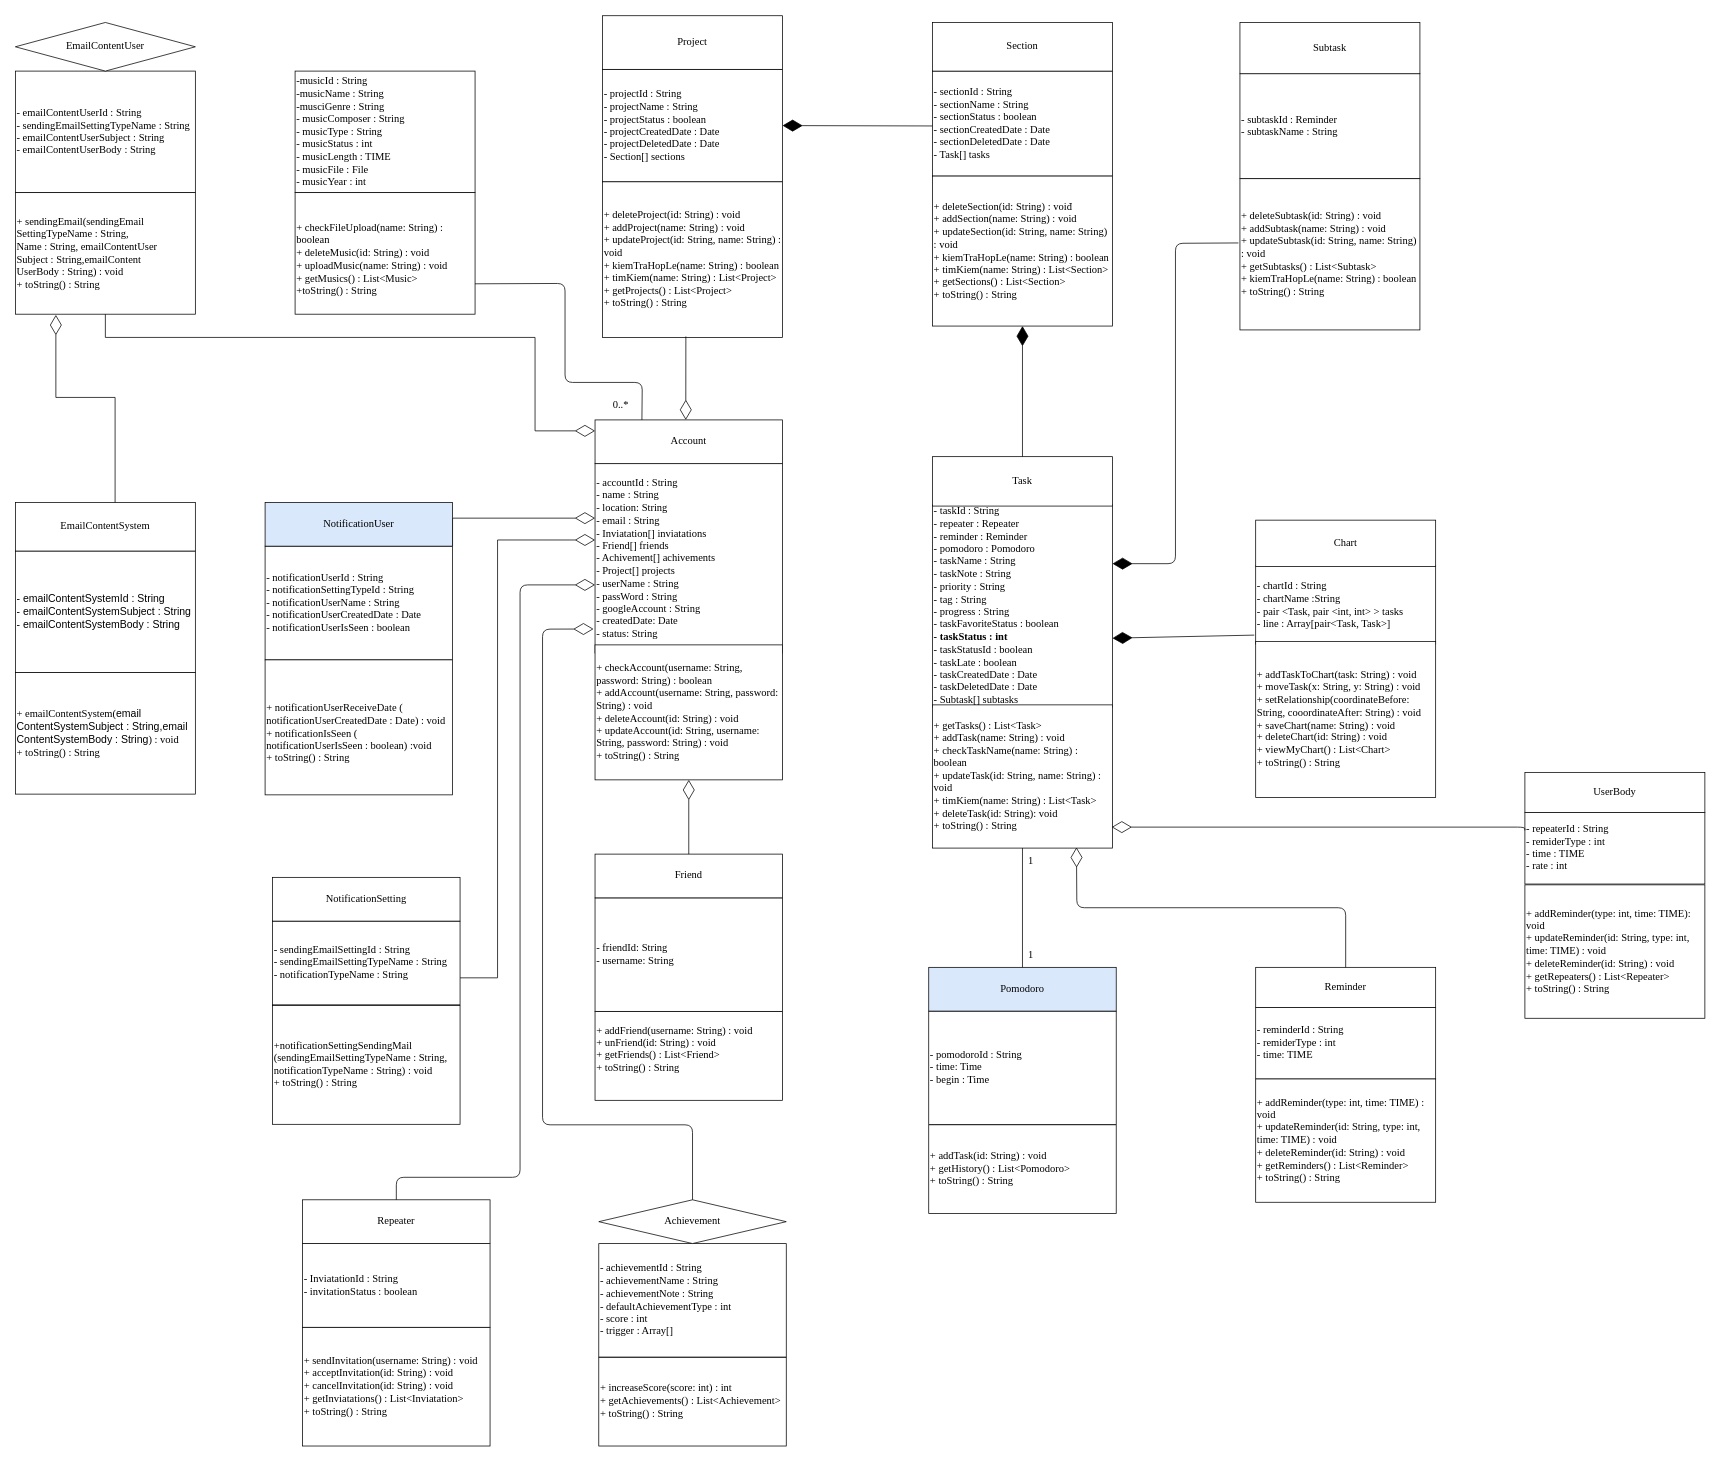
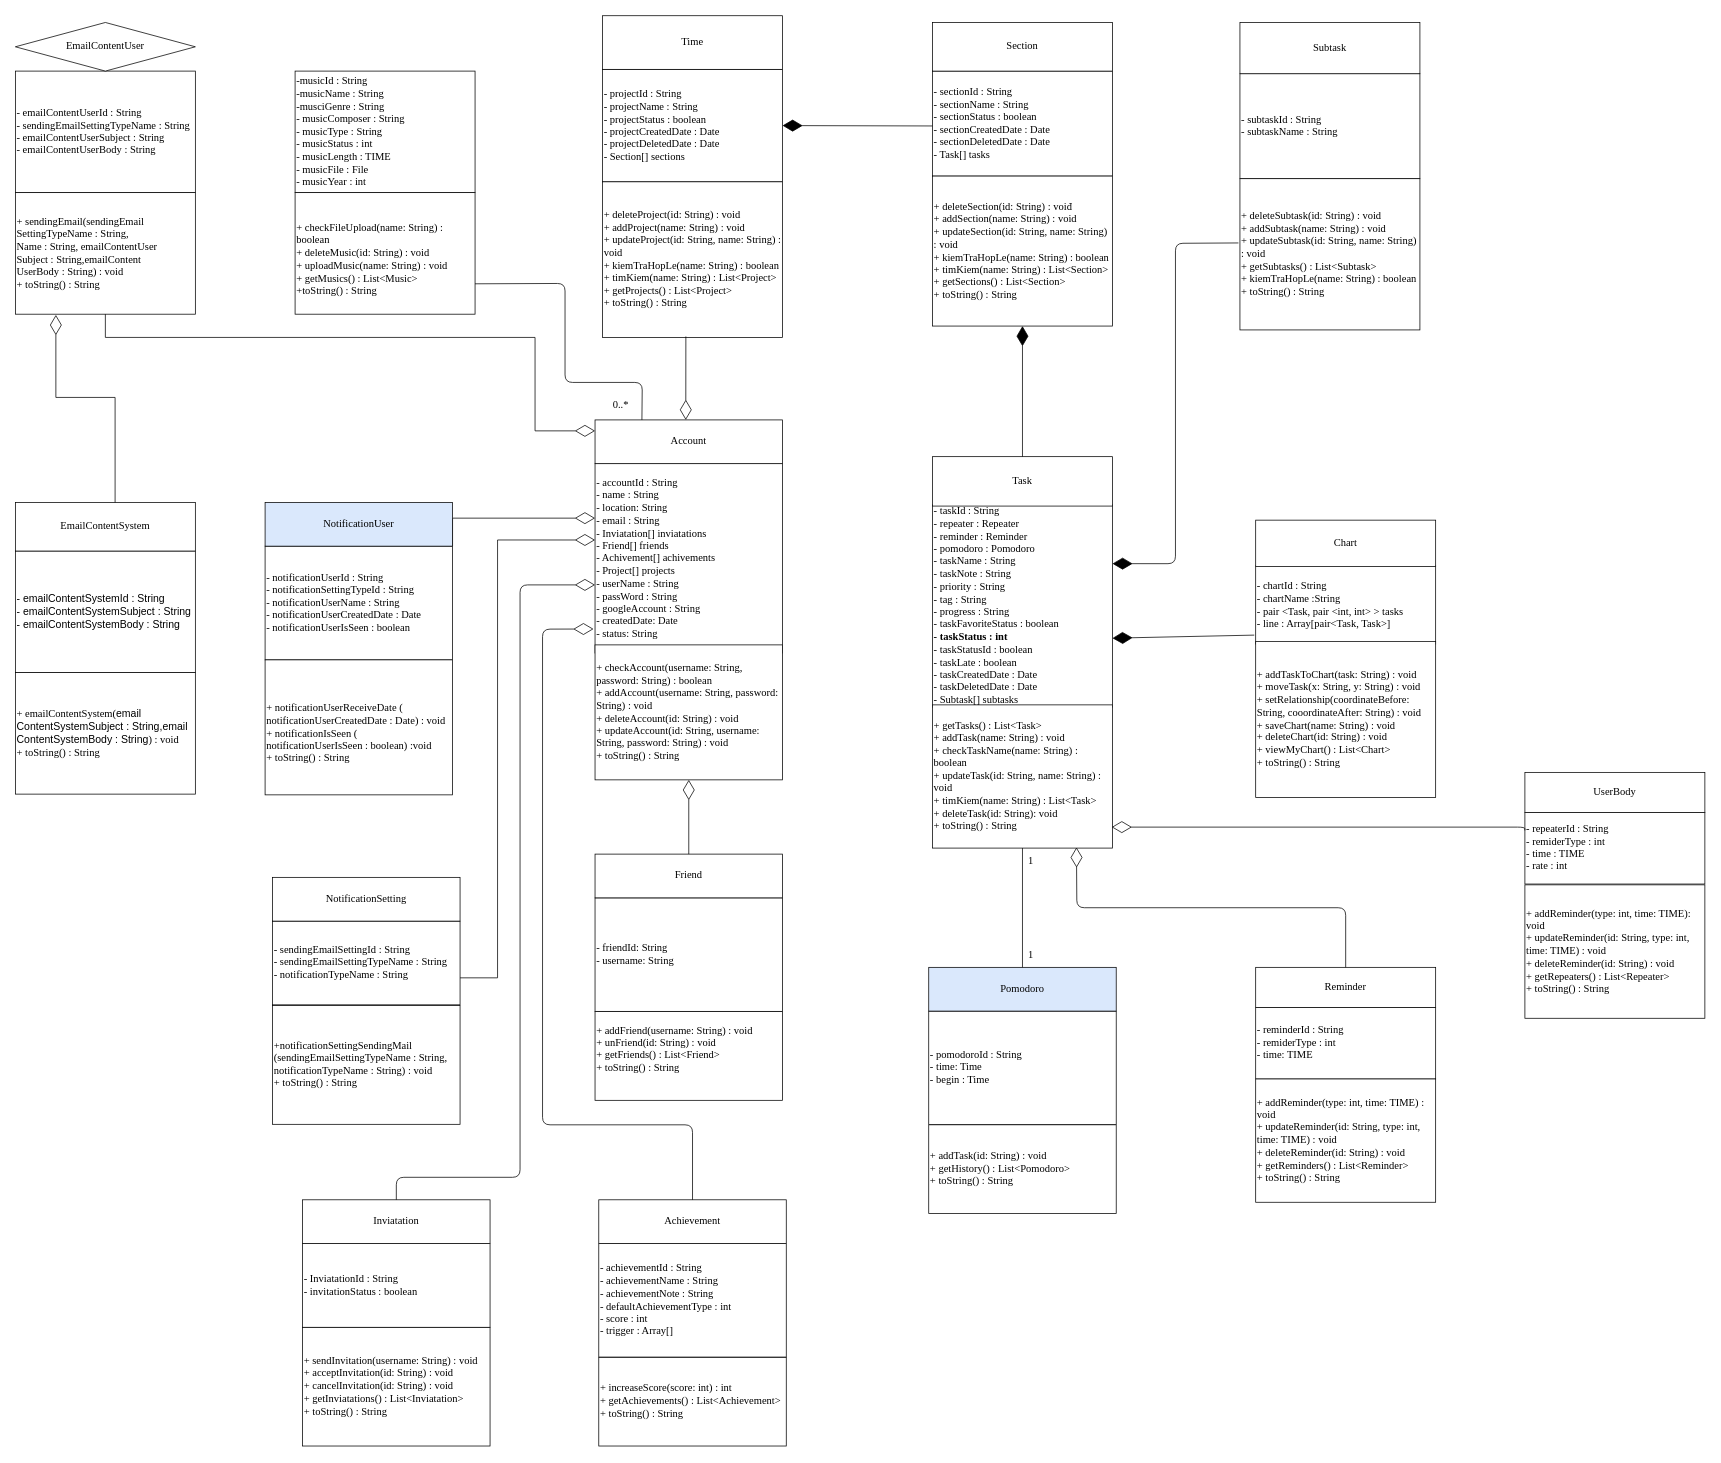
(693, 42) -> (693, 42)
(1301, 126) -> (1299, 126)
(396, 1221) -> (396, 1221)
(693, 1221) -> (693, 1221)
